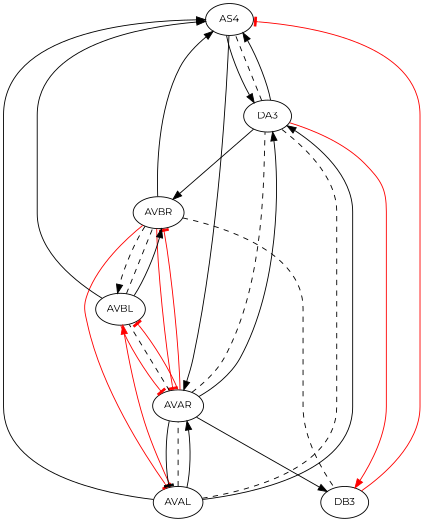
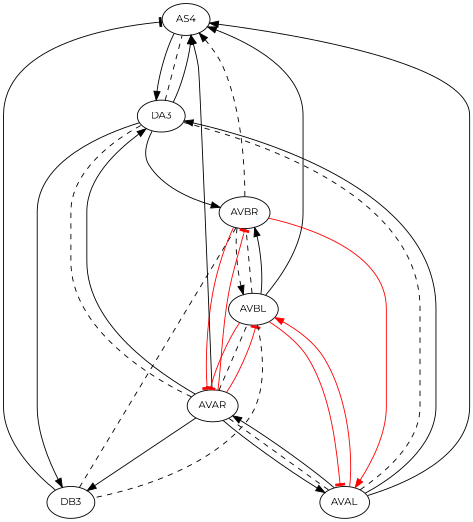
(165, 111) -> (237, 115)
(216, 210) -> (205, 216)
(420, 212) -> (4, 214)
(386, 278) -> (37, 275)
(95, 352) -> (386, 317)
none -> (323, 392)
none -> (220, 446)
(166, 452) -> (269, 456)
